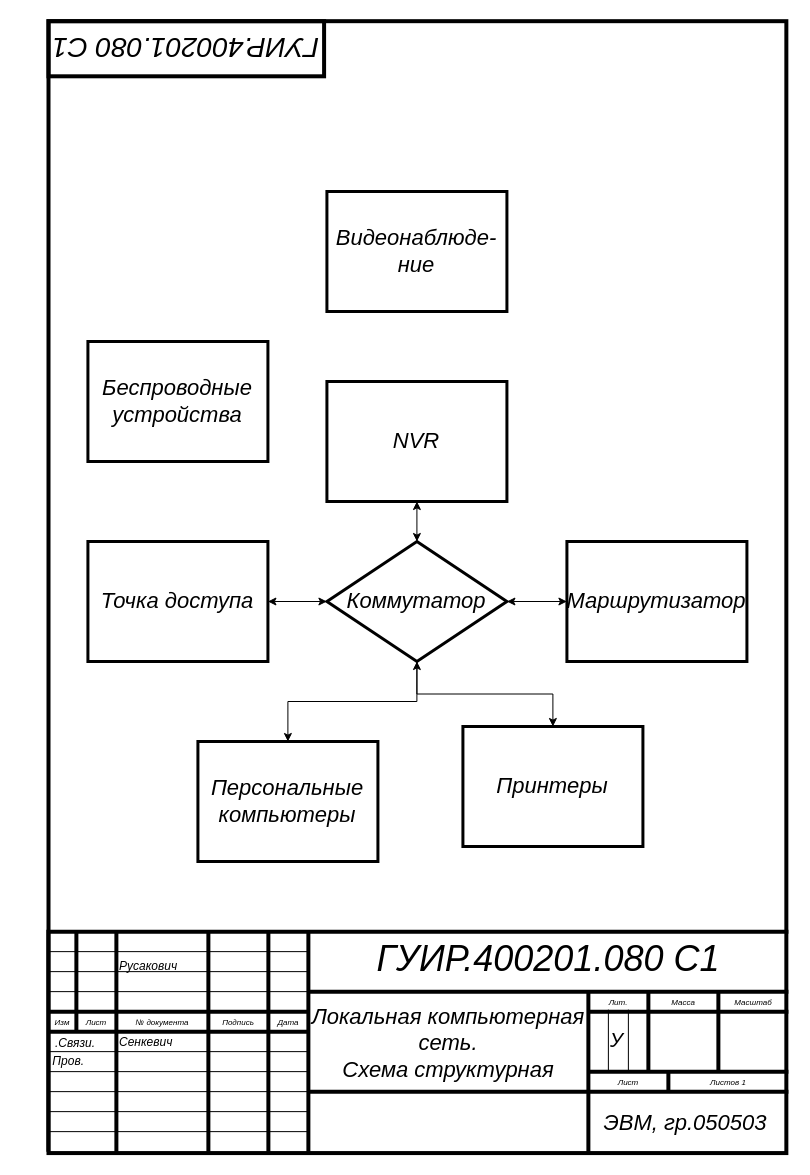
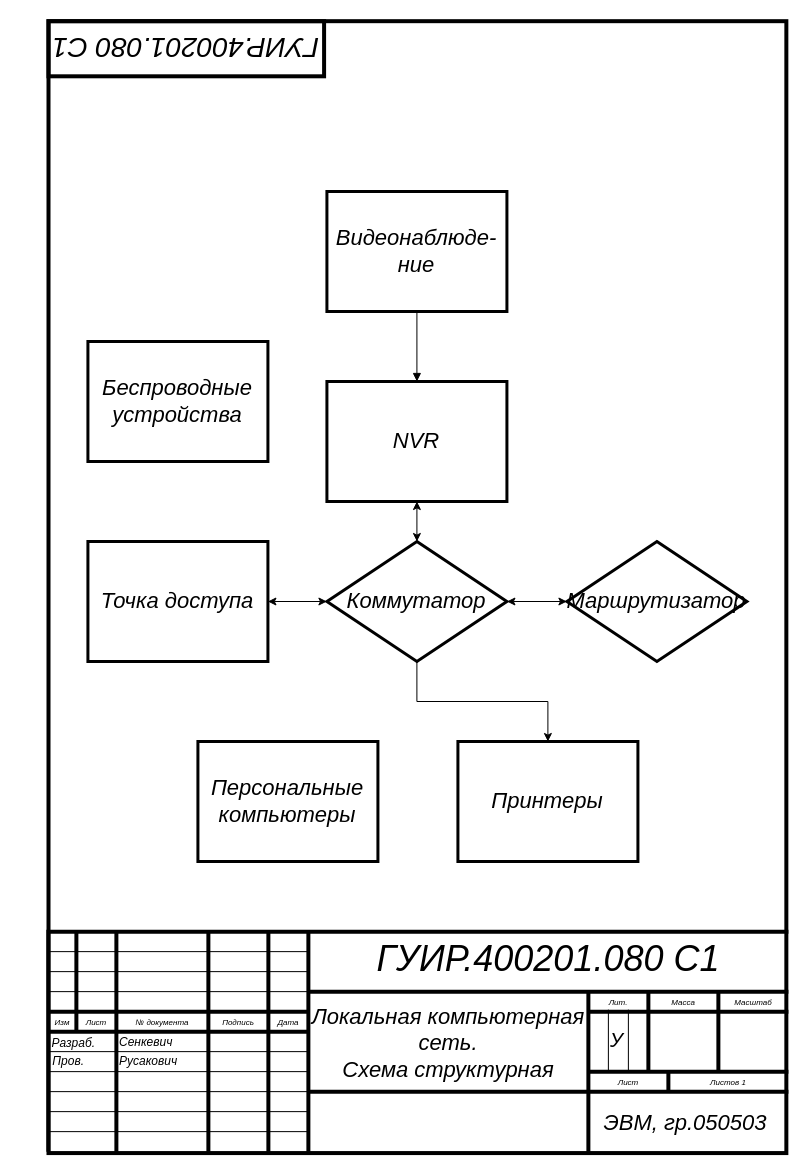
none -> (417, 343)
(657, 602) -> (657, 602)
(335, 702) -> none
(553, 787) -> (548, 802)
(163, 967) -> (163, 1062)
(75, 1044) -> (72, 1044)
